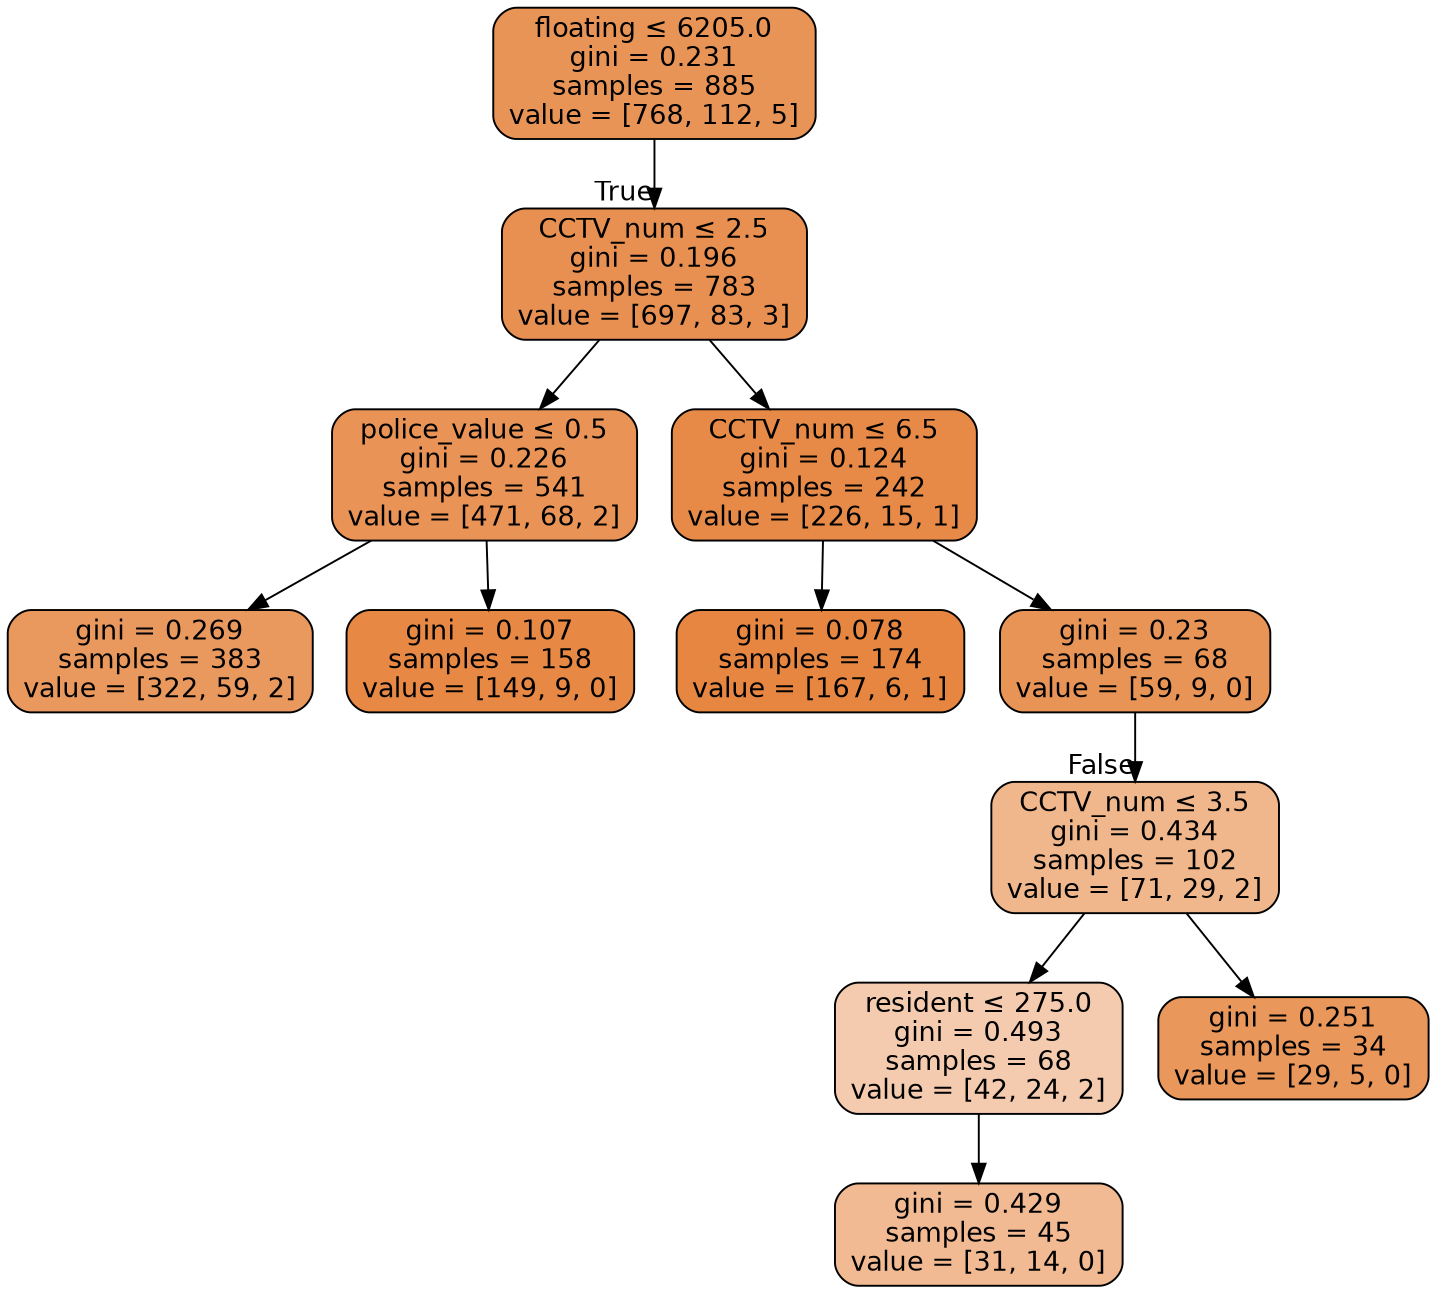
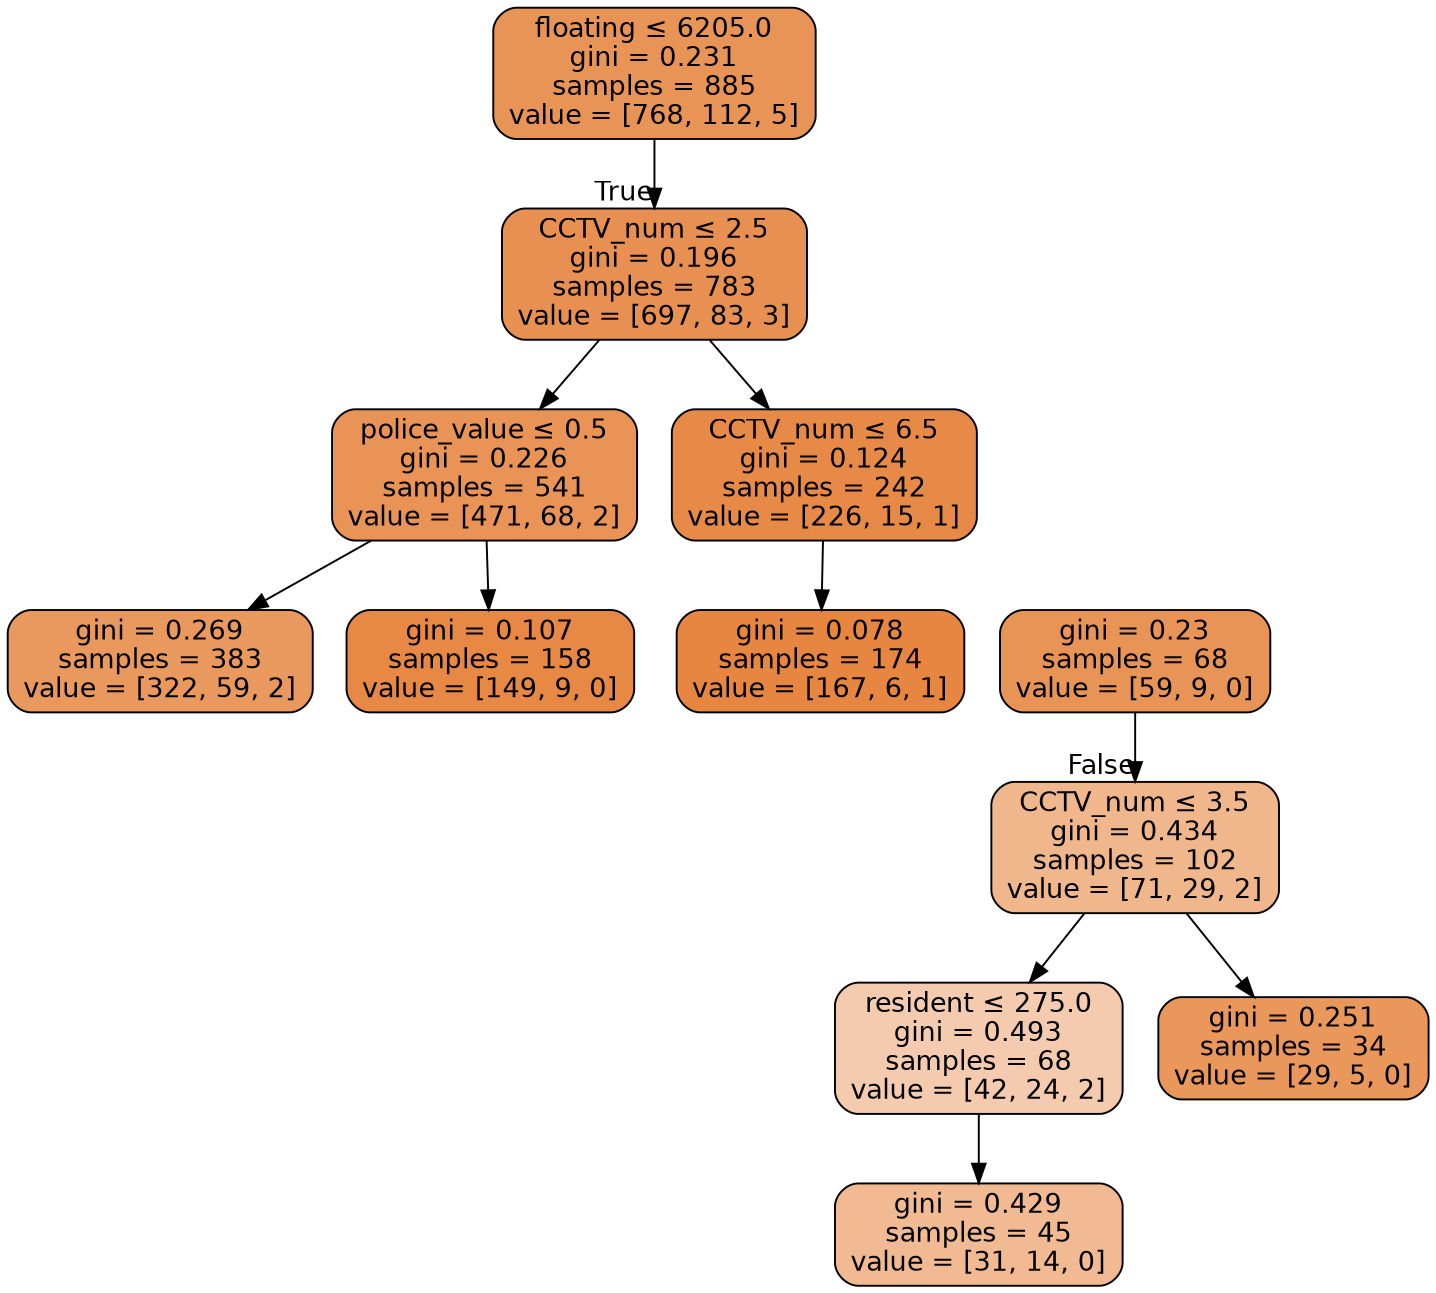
(983, 570) -> none
